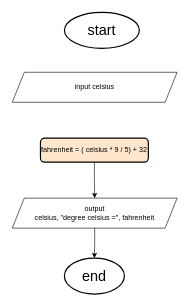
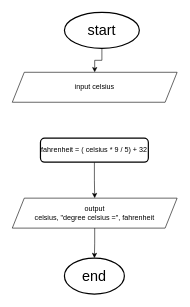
none -> (95, 62)
(95, 150) -> (95, 150)
